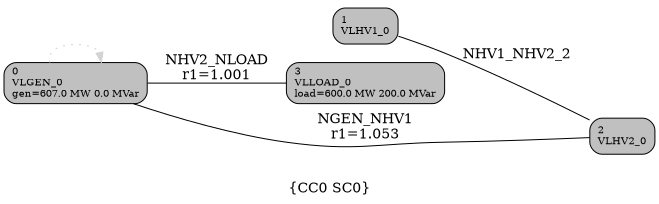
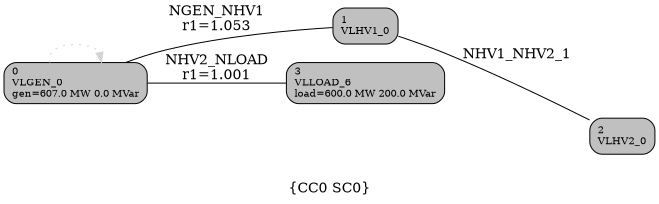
(517, 55) -> (517, 55)
(366, 83) -> (366, 83)
(359, 146) -> (228, 38)
